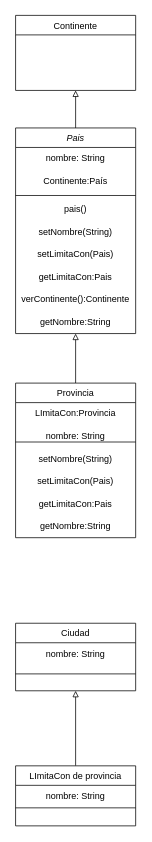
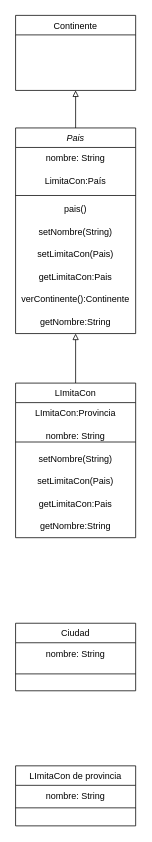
(75, 181) -> (75, 181)
(75, 393) -> (75, 393)
(75, 731) -> none
